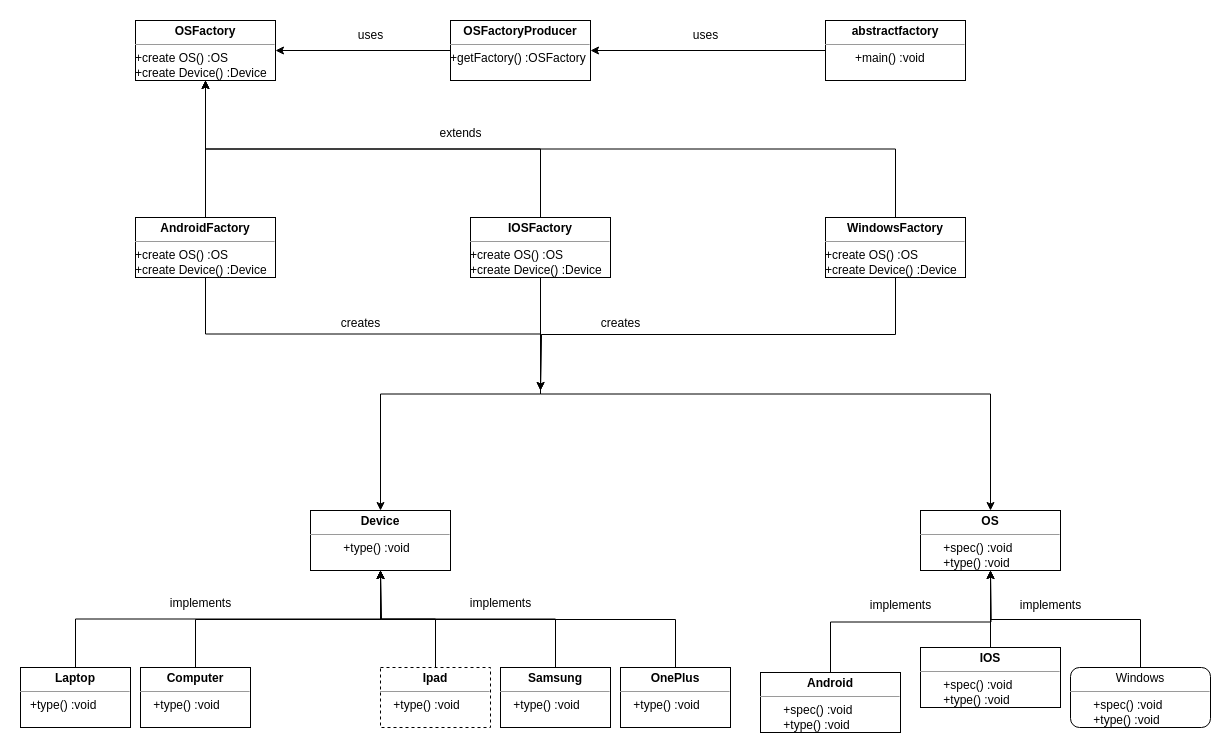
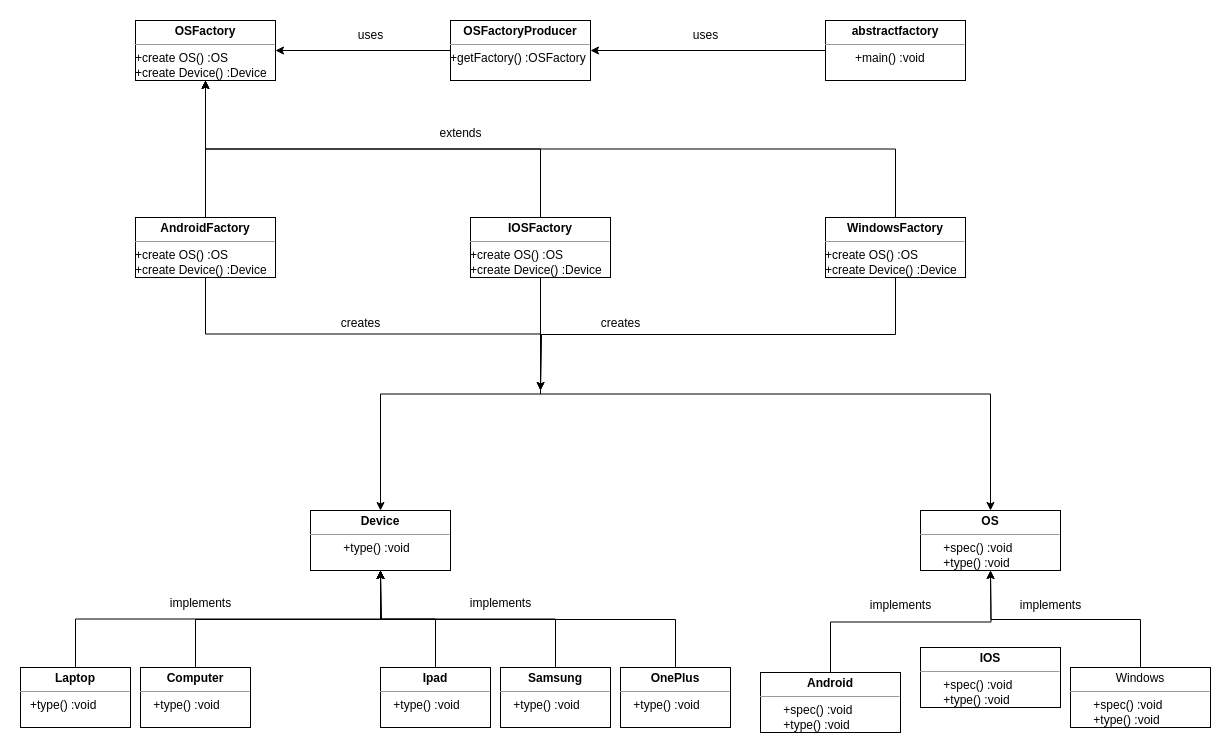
(991, 636) -> none
(436, 698) -> (436, 698)
(1141, 698) -> (1141, 698)
